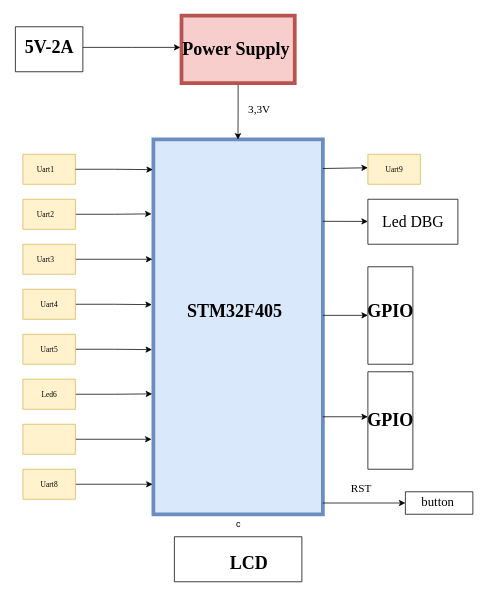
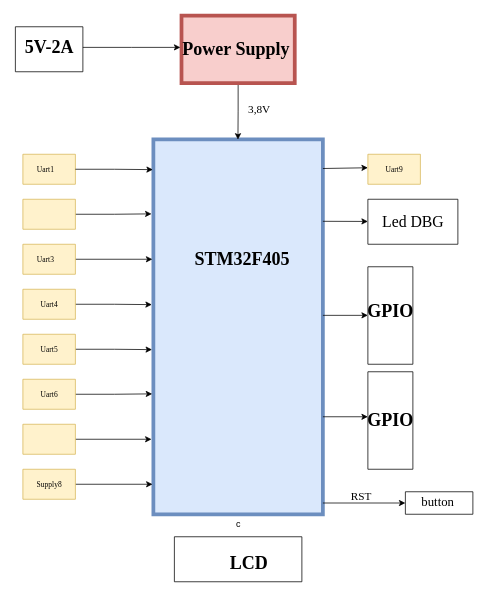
(260, 109) -> (260, 109)
(45, 214) -> none
(234, 312) -> (242, 259)
(50, 394) -> (50, 394)
(50, 484) -> (50, 484)
(361, 488) -> (361, 495)
